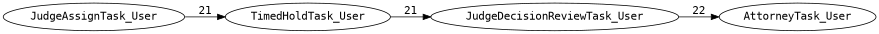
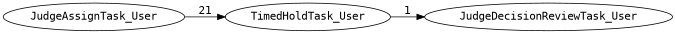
(411, 11) -> (407, 11)
(798, 17) -> none
